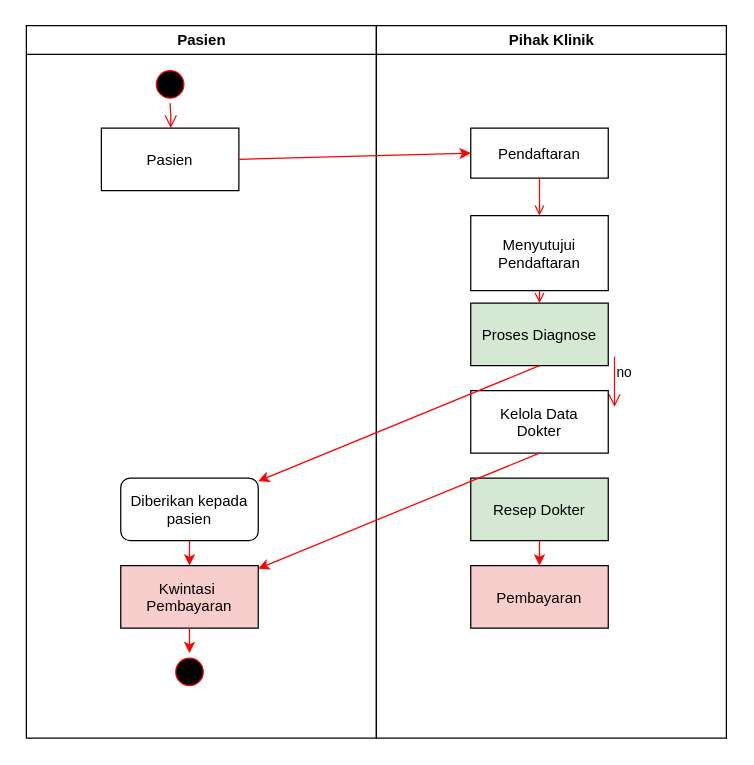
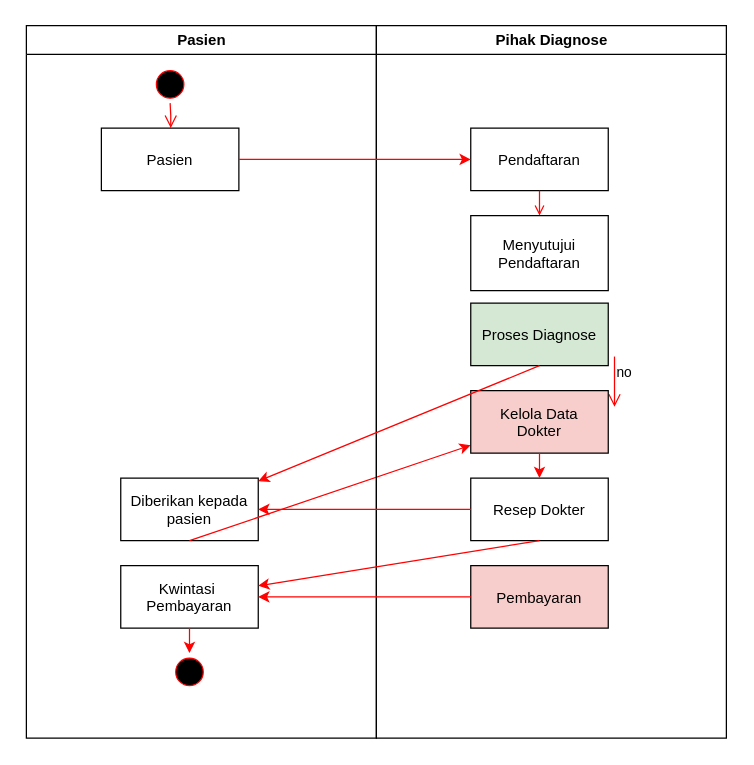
(552, 41) -> (552, 41)
(539, 153) -> (539, 159)
(539, 295) -> none
(539, 422) -> (539, 422)
(189, 509) -> (189, 509)
none -> (342, 509)
(539, 509) -> (539, 509)
(333, 538) -> (539, 461)
(189, 549) -> (379, 476)
(539, 549) -> (403, 563)
(189, 597) -> (189, 597)
none -> (368, 597)
